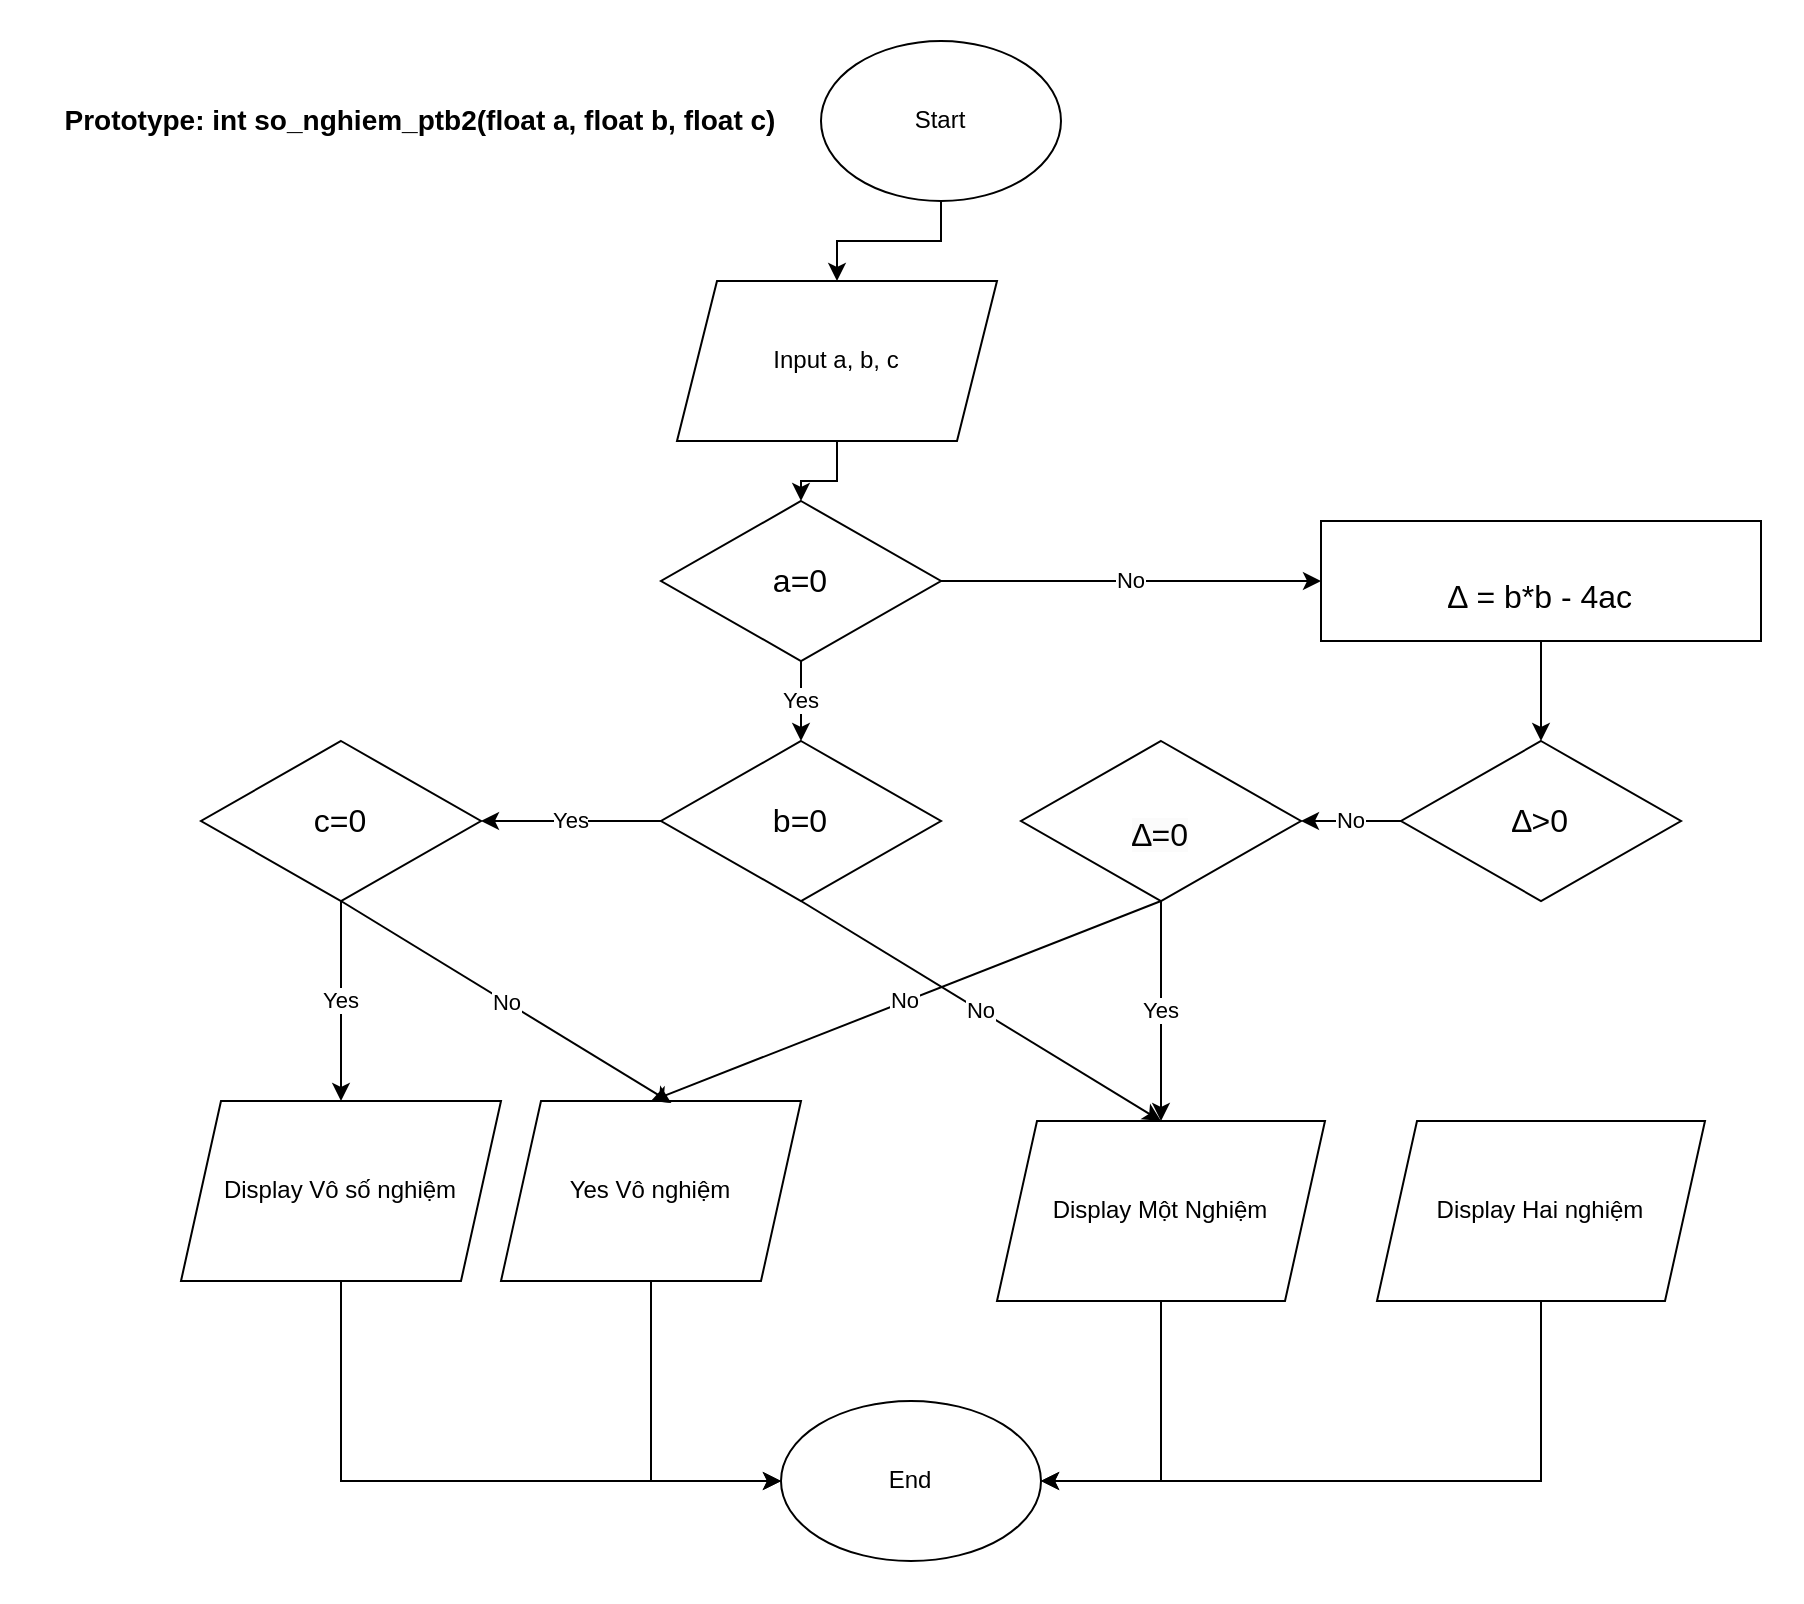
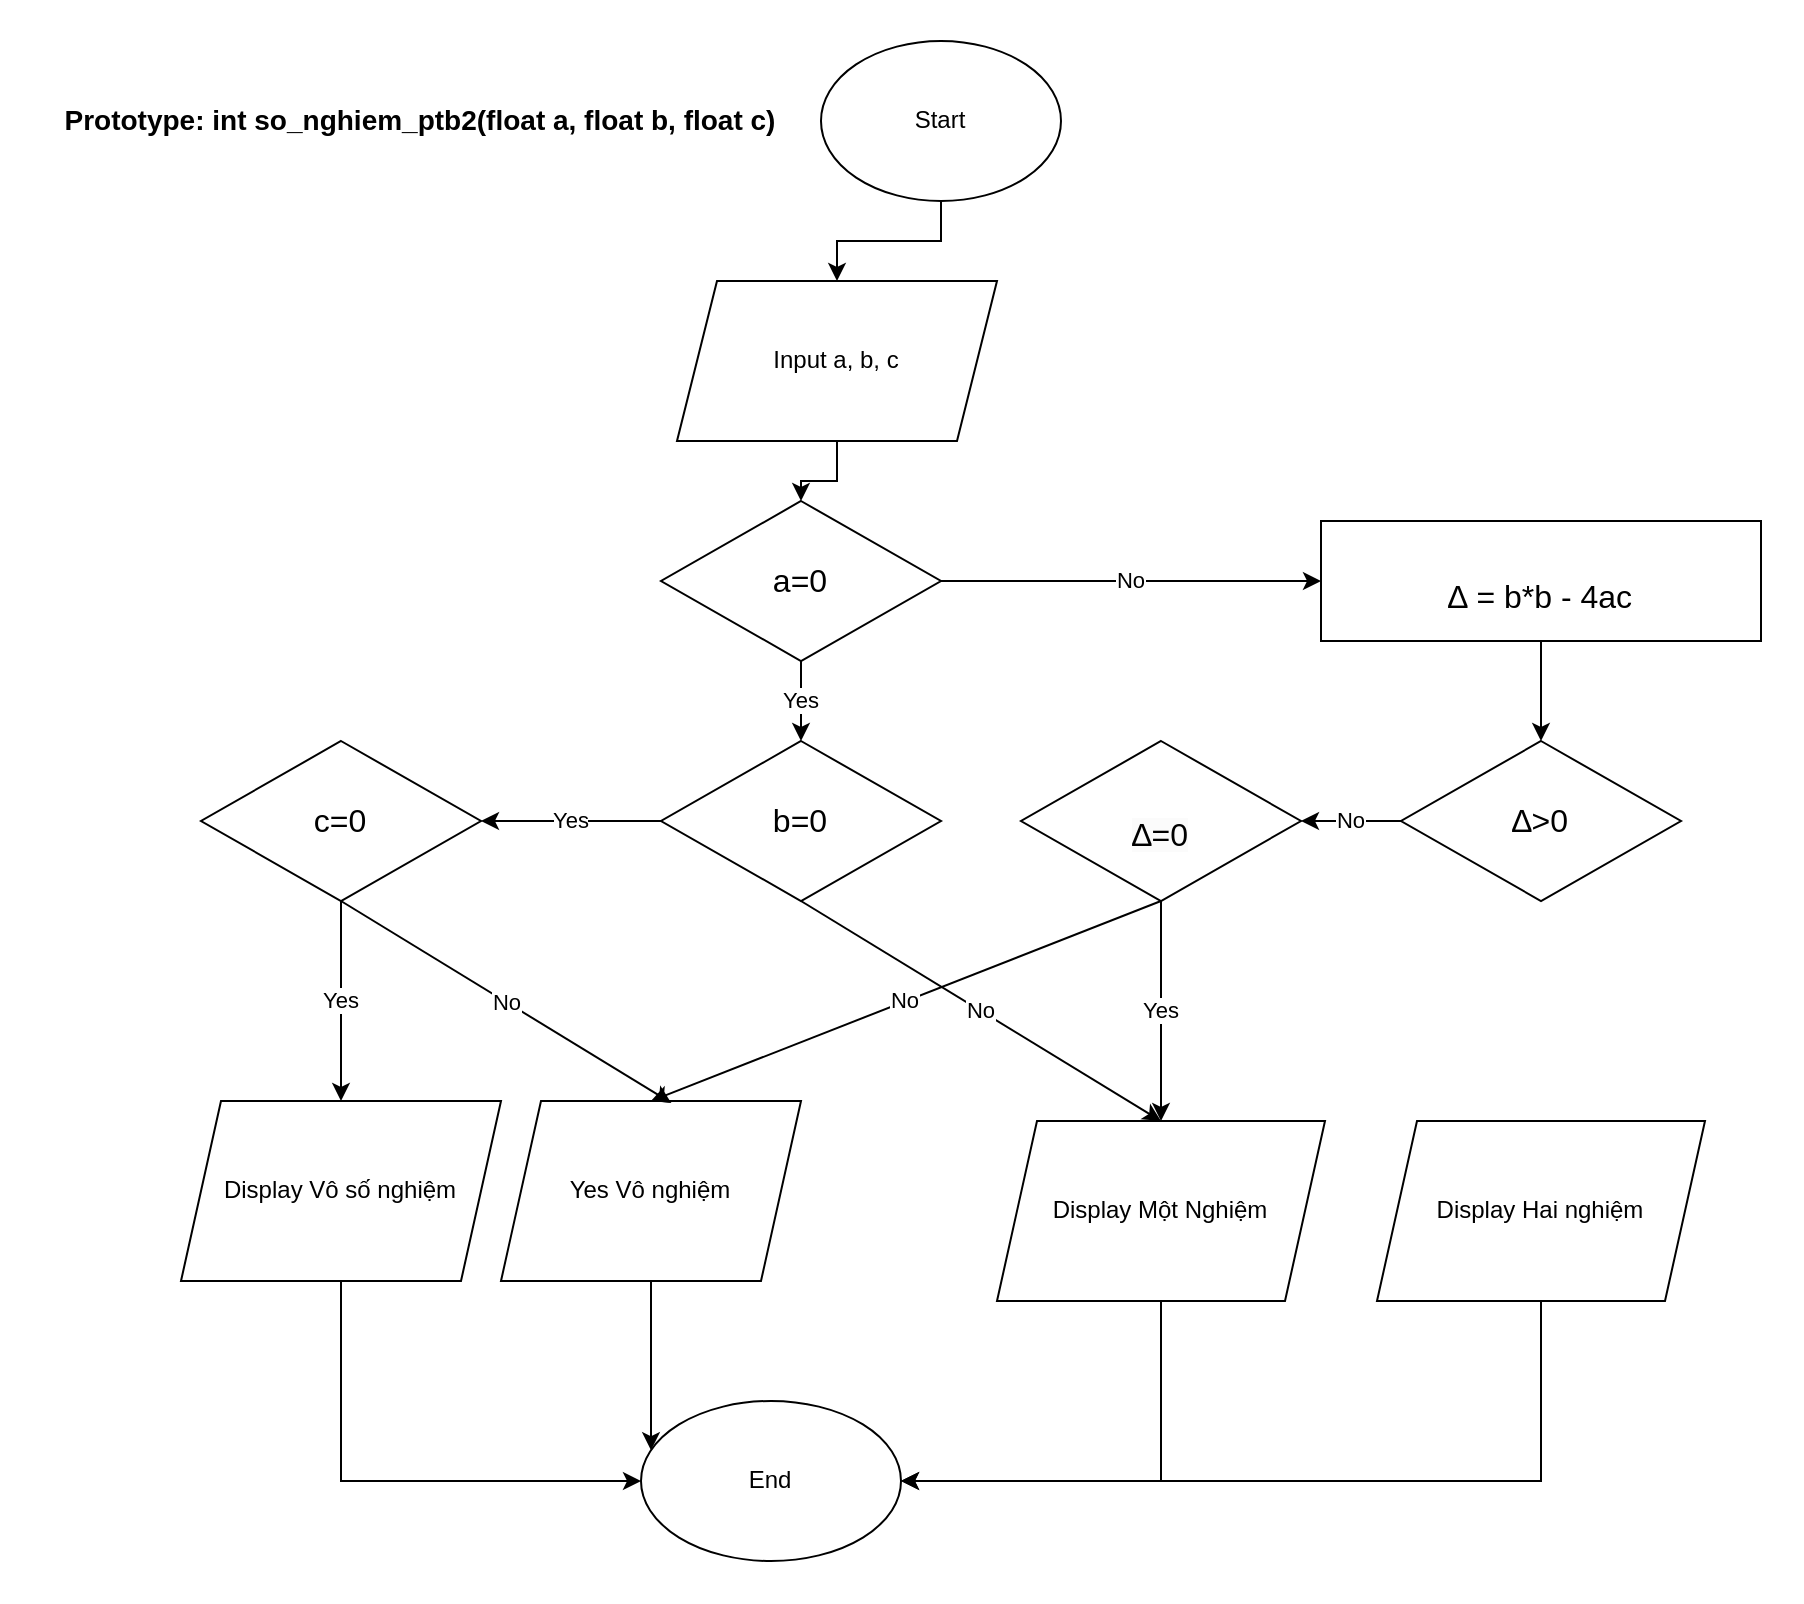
(911, 1481) -> (771, 1481)
